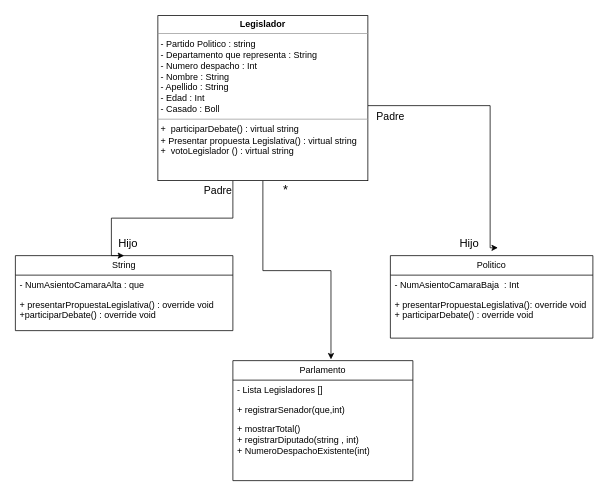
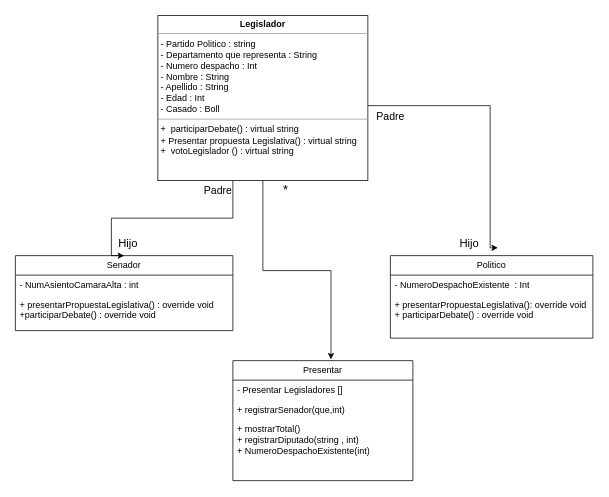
(124, 265) -> (124, 265)
(83, 286) -> (82, 286)
(462, 286) -> (470, 286)
(323, 370) -> (323, 370)
(288, 391) -> (300, 391)
